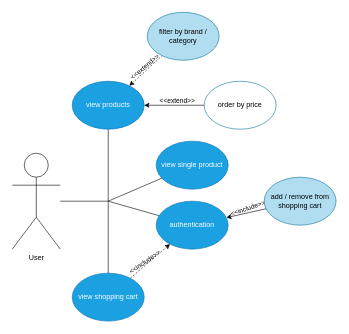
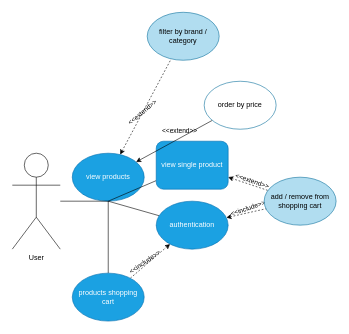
(108, 105) -> (108, 177)
(192, 165) -> (192, 165)
none -> (254, 186)
(248, 213) -> (248, 213)
(108, 297) -> (108, 297)
